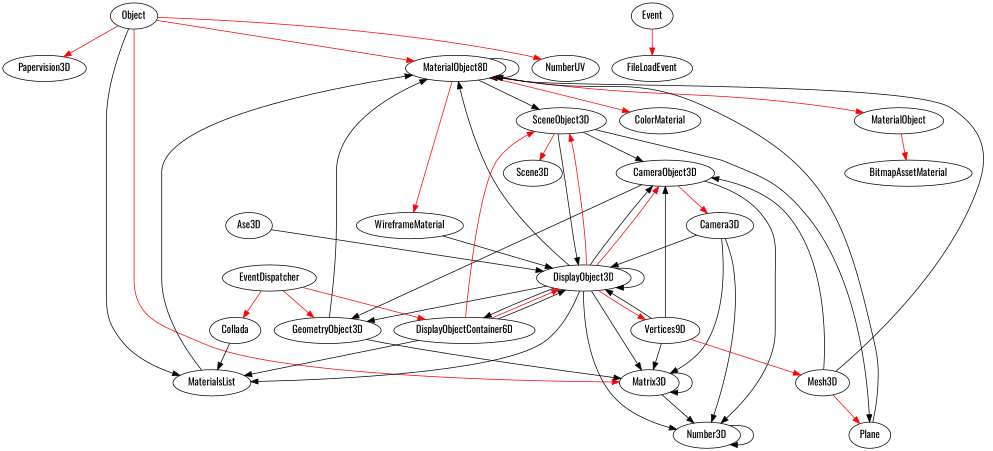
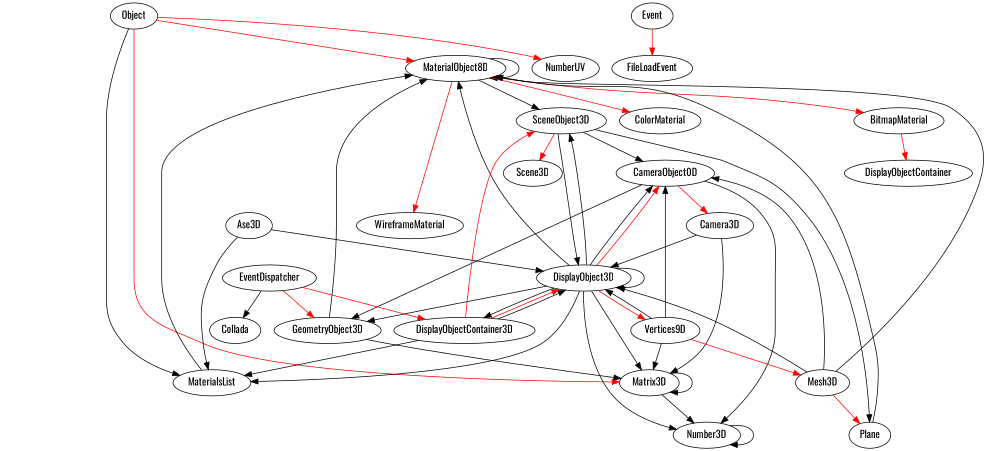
(45, 68) -> none
(899, 121) -> (899, 121)
(665, 173) -> (665, 173)
(908, 173) -> (908, 173)
(581, 203) -> (581, 203)
(489, 249) -> (724, 325)
(254, 301) -> (254, 301)
(734, 327) -> none
(464, 330) -> (464, 330)
(224, 355) -> (204, 295)
